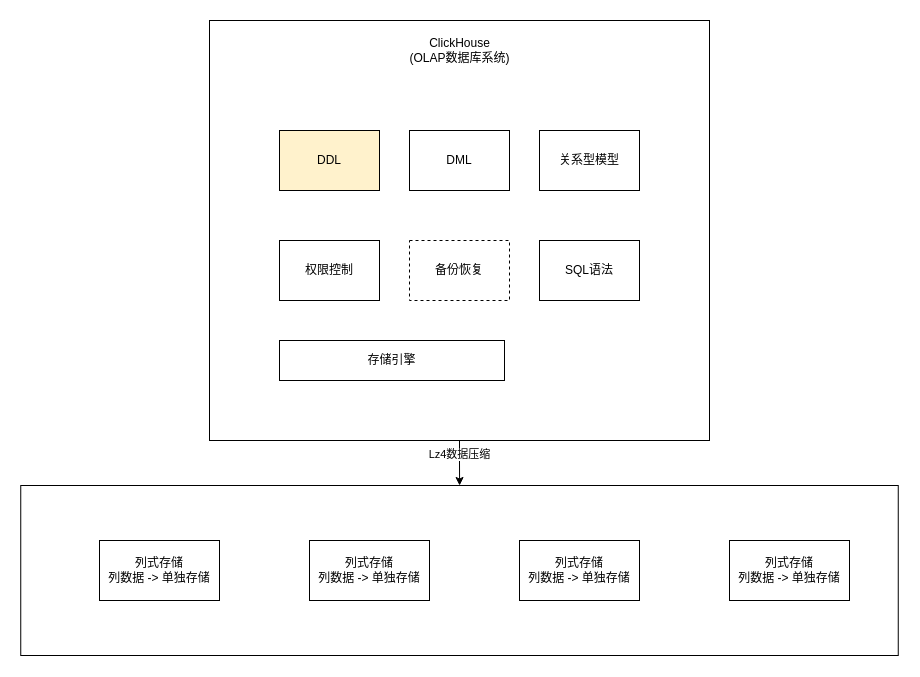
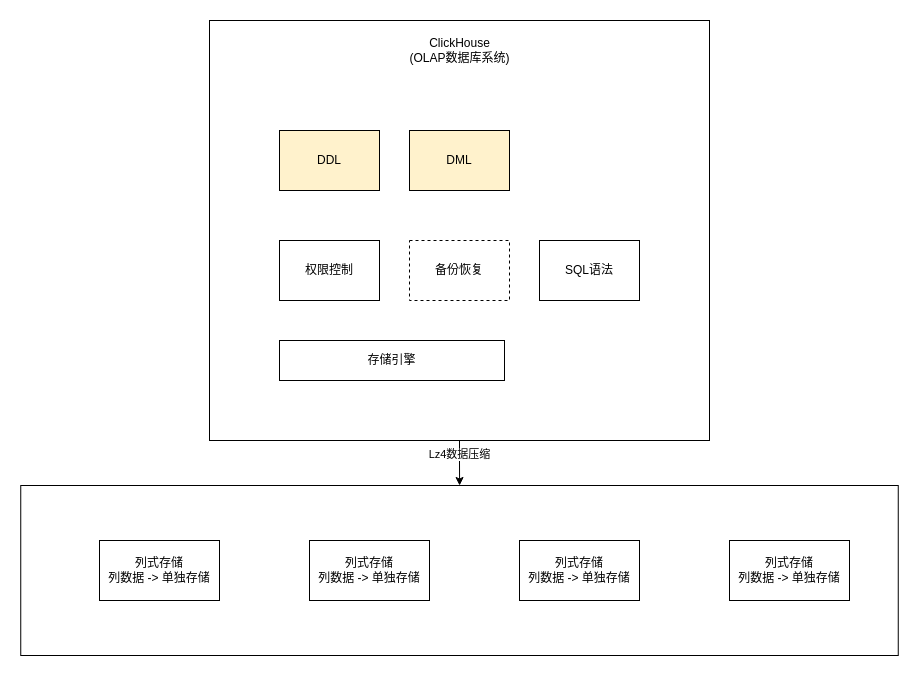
(460, 161) -> (460, 161)
(590, 161) -> none
